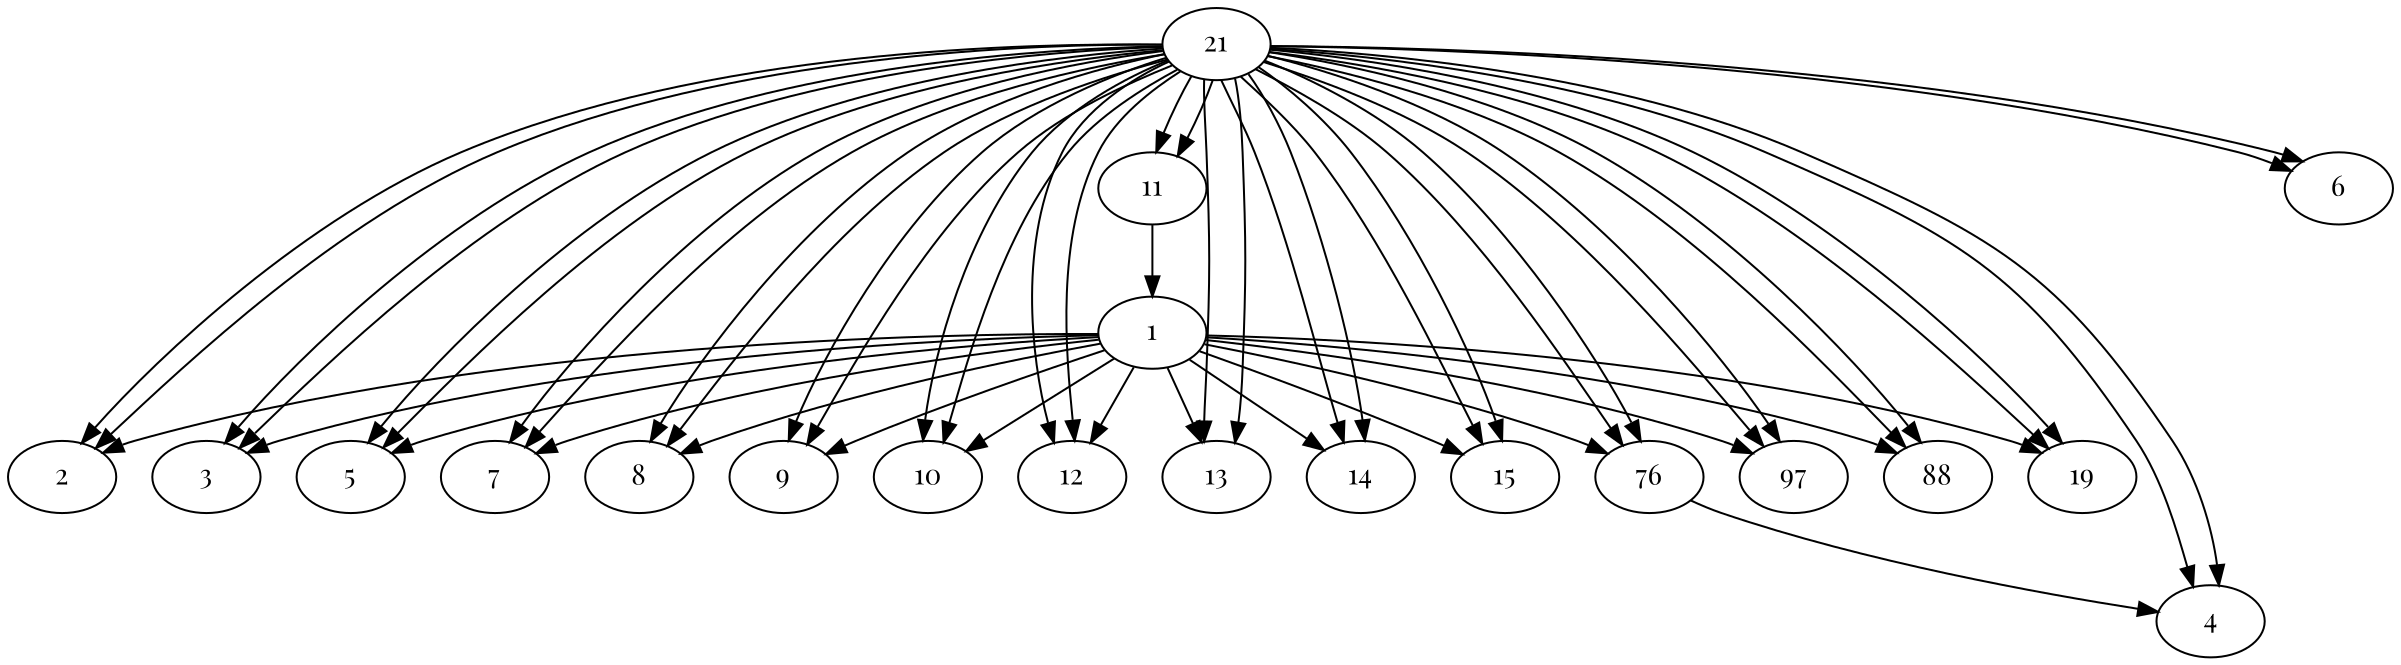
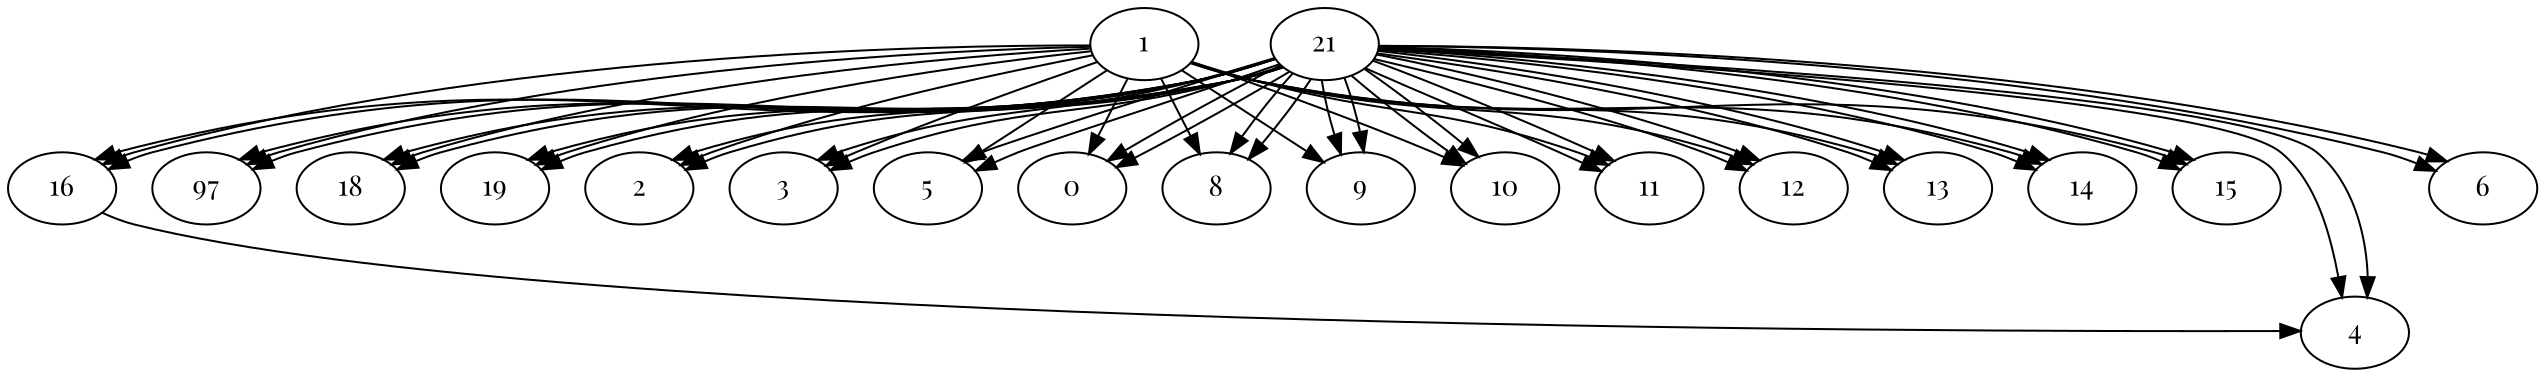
(1152, 251) -> (1390, 109)
(495, 477) -> (1072, 188)
(1649, 477) -> (62, 188)
(1938, 477) -> (351, 188)
